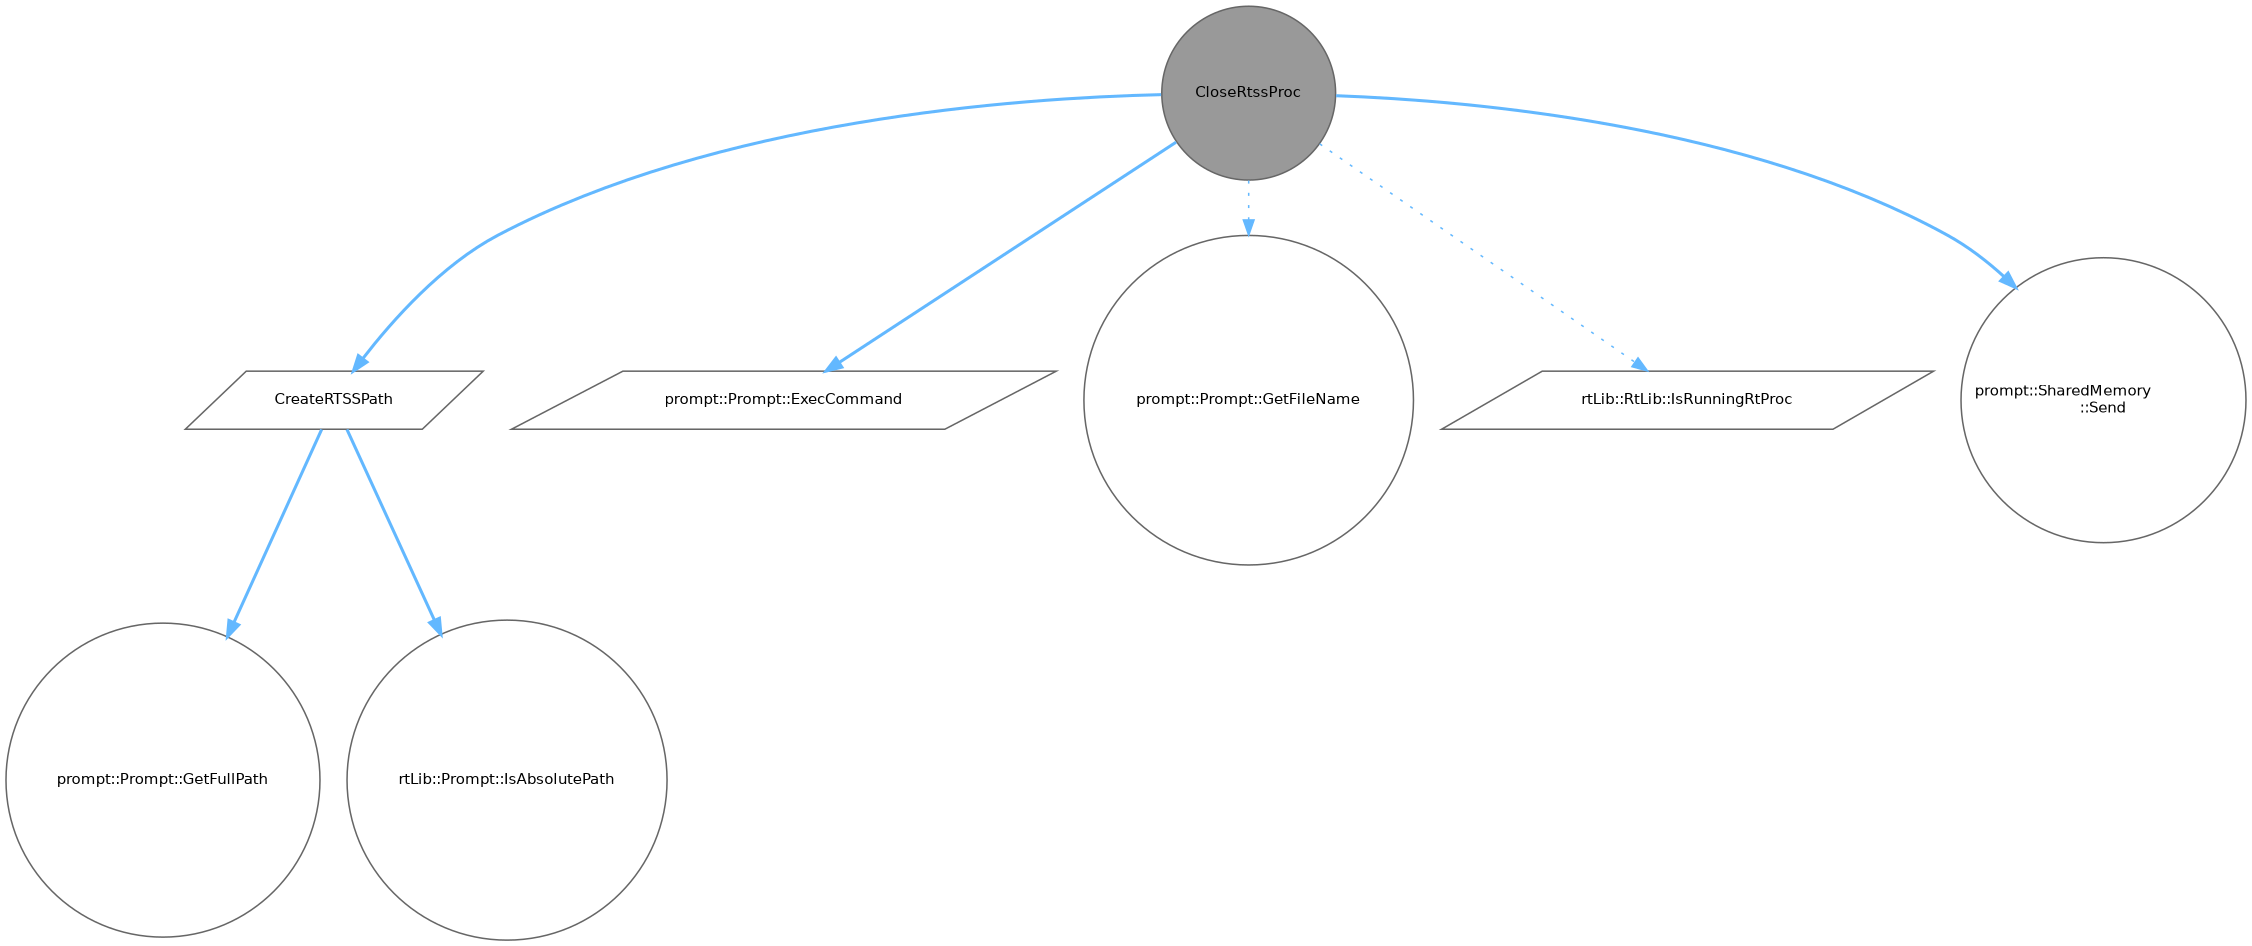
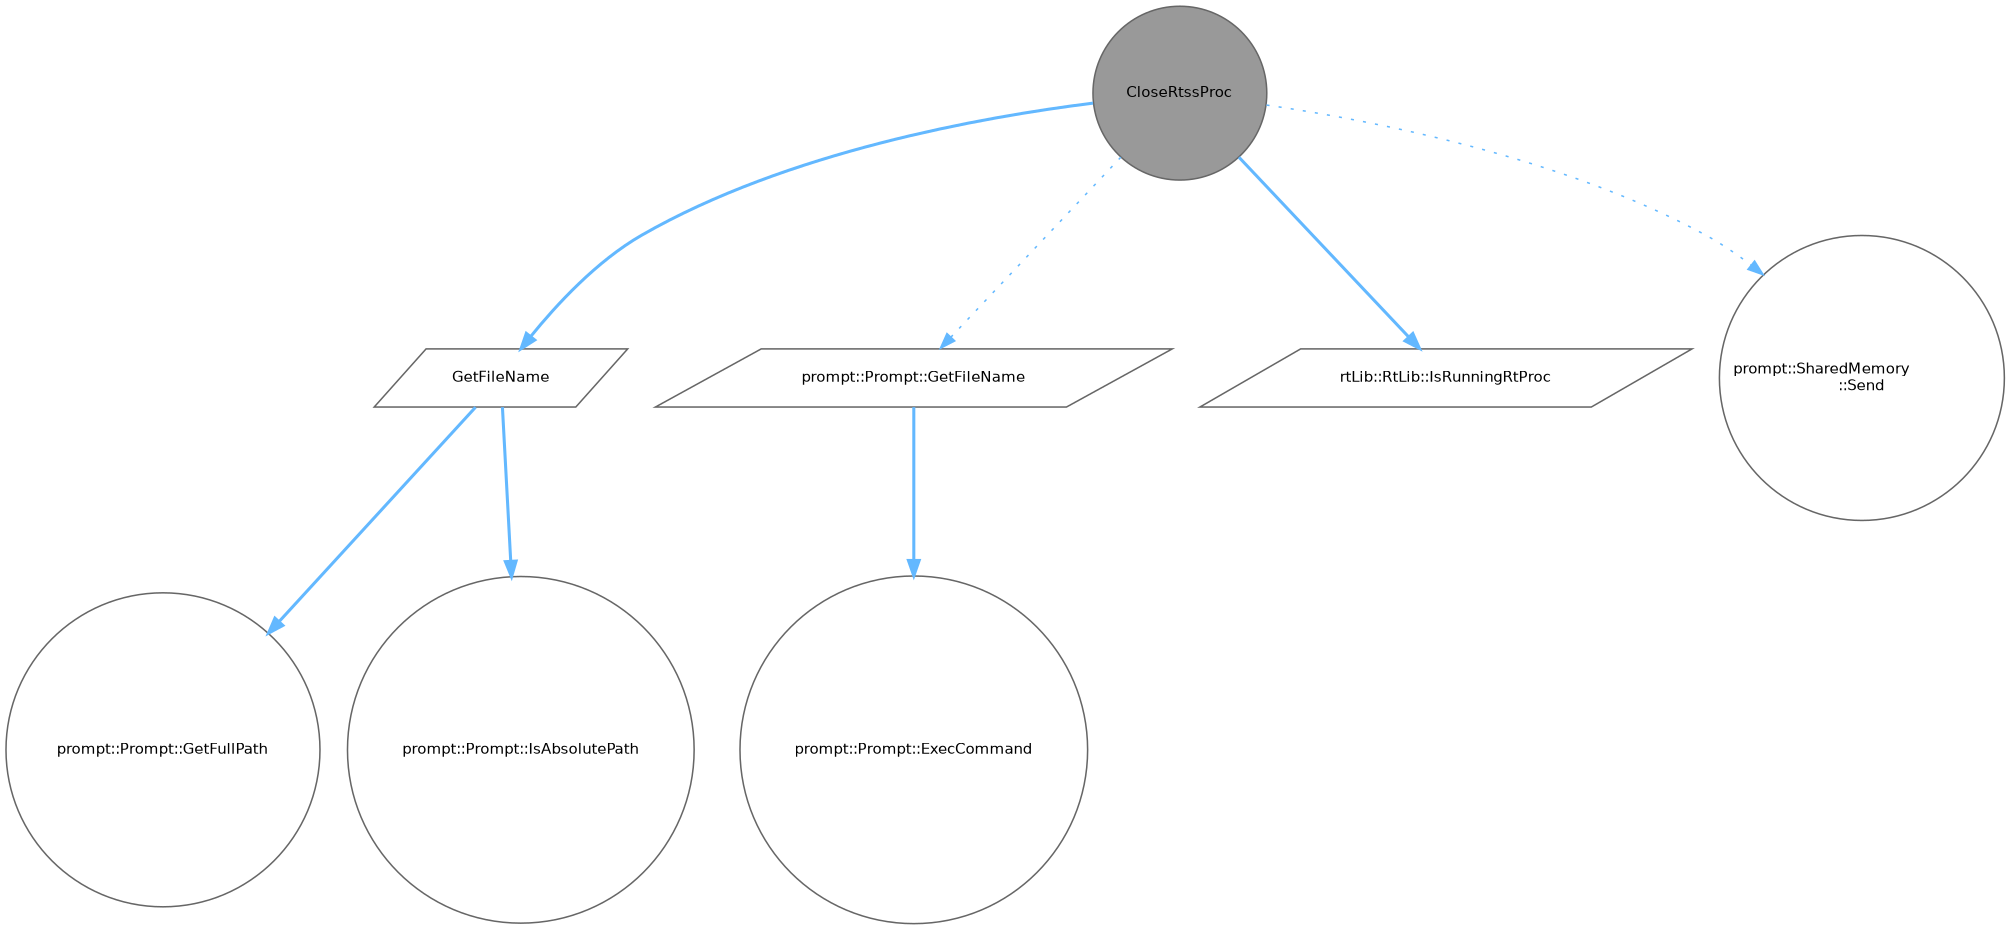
(1684, 140) -> (1518, 160)
(1008, 252) -> (914, 483)
(1477, 253) -> (1324, 247)
(334, 400) -> (501, 378)
(784, 400) -> (914, 750)
(1249, 400) -> (914, 378)
(507, 780) -> (521, 750)
